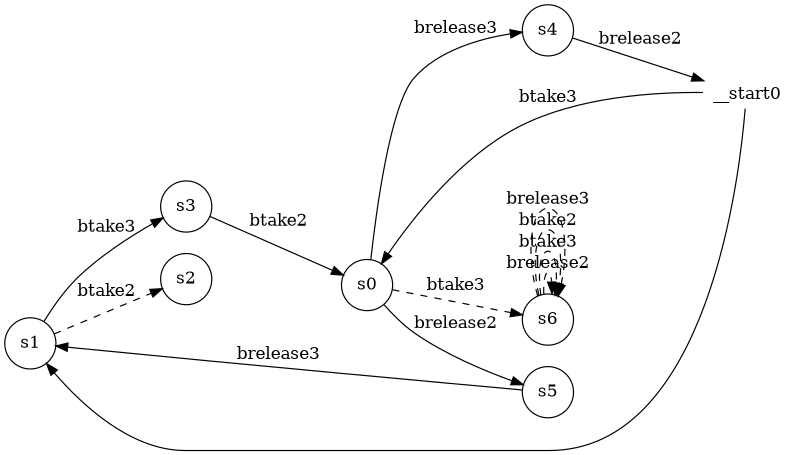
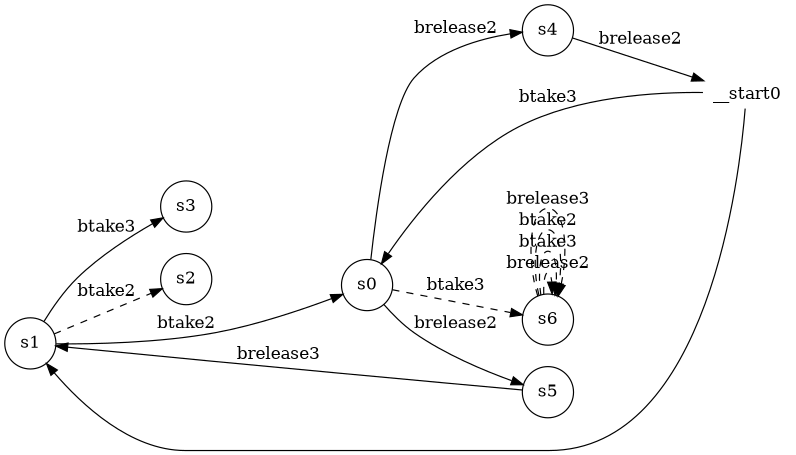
(456, 29) -> (456, 29)
(271, 243) -> (196, 336)
